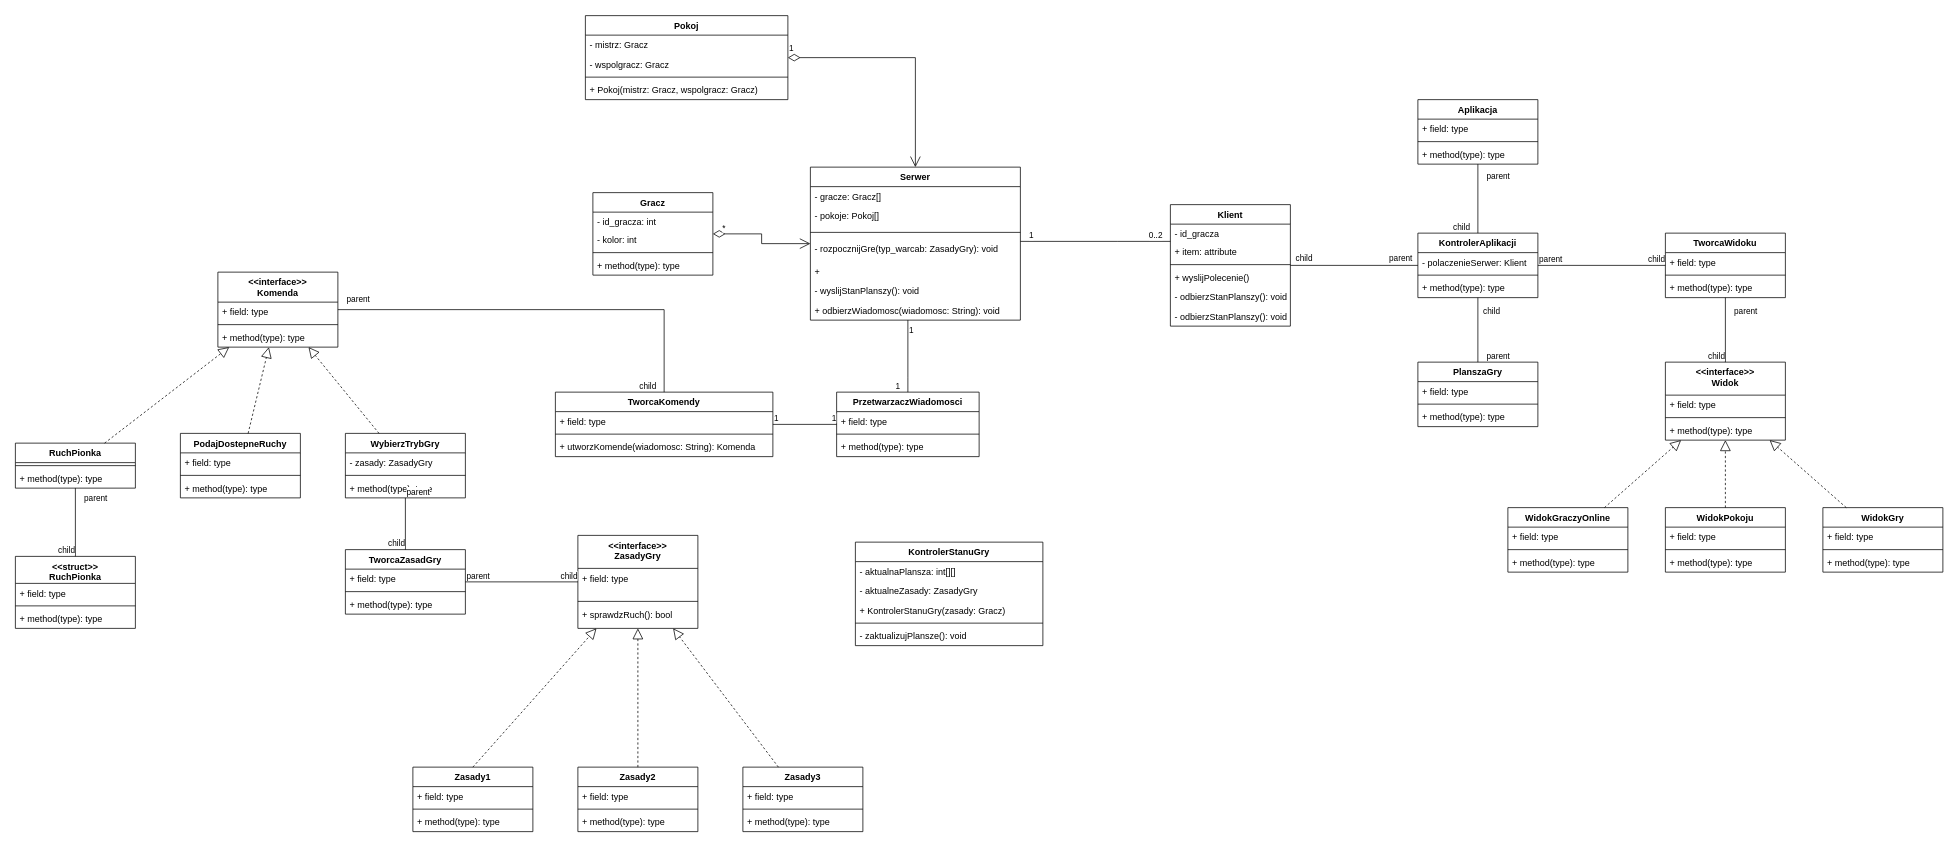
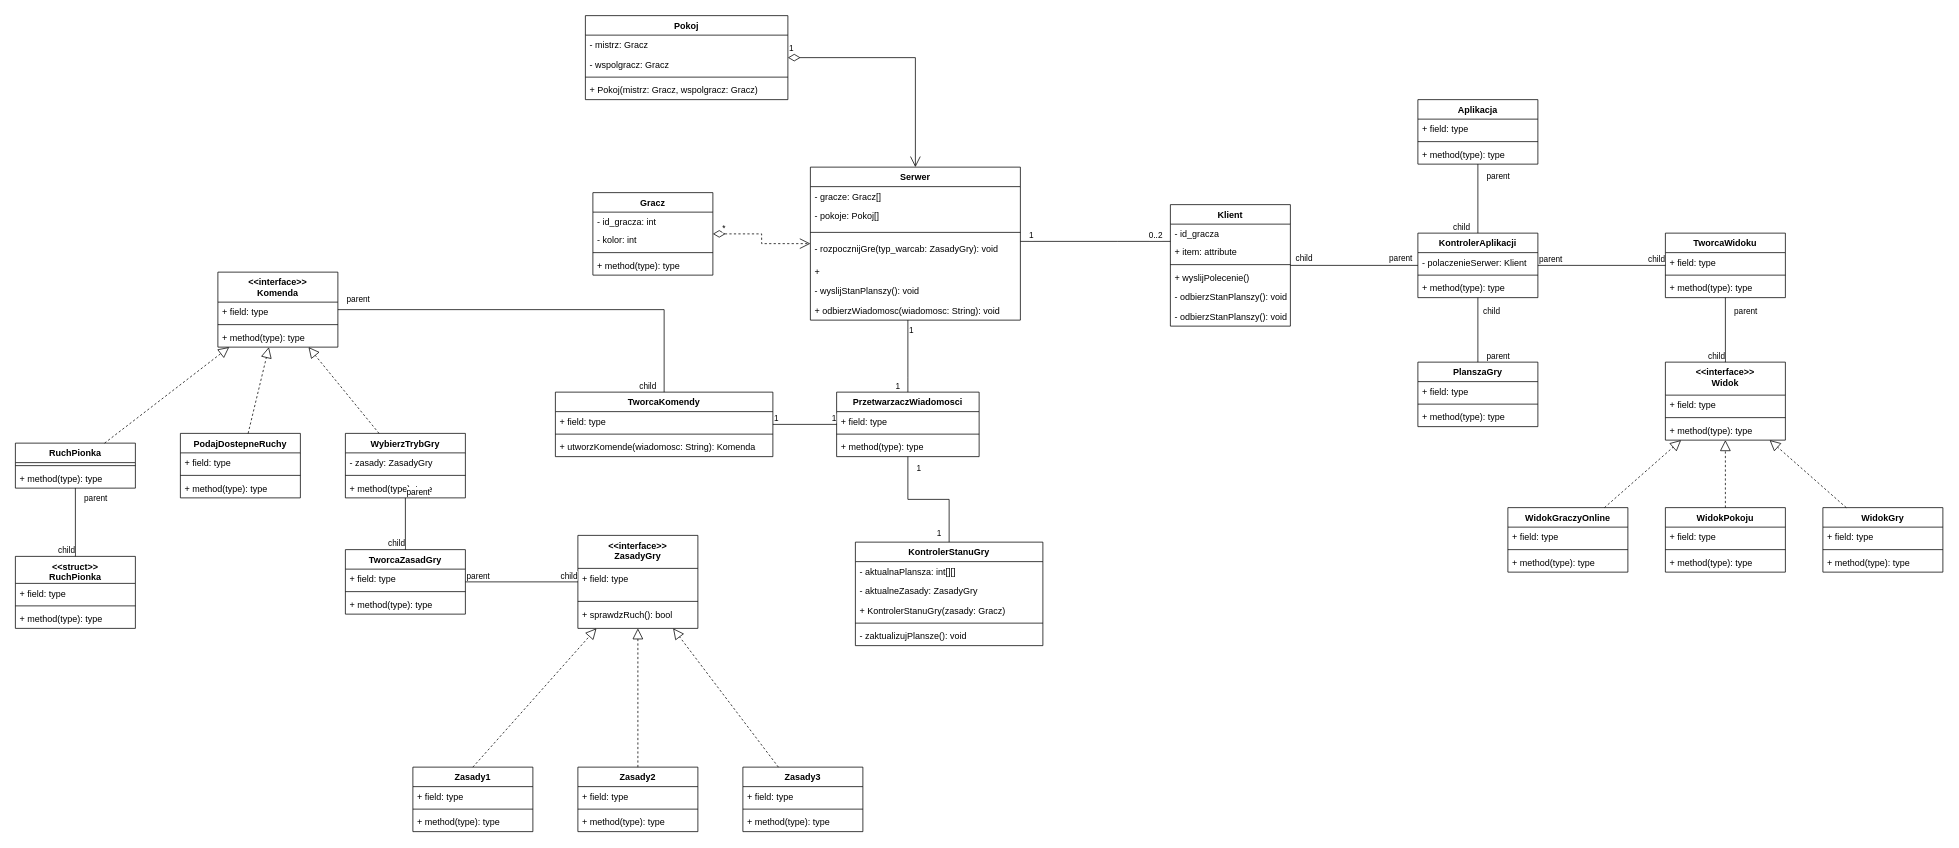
(762, 243) -> (762, 243)
none -> (929, 499)
